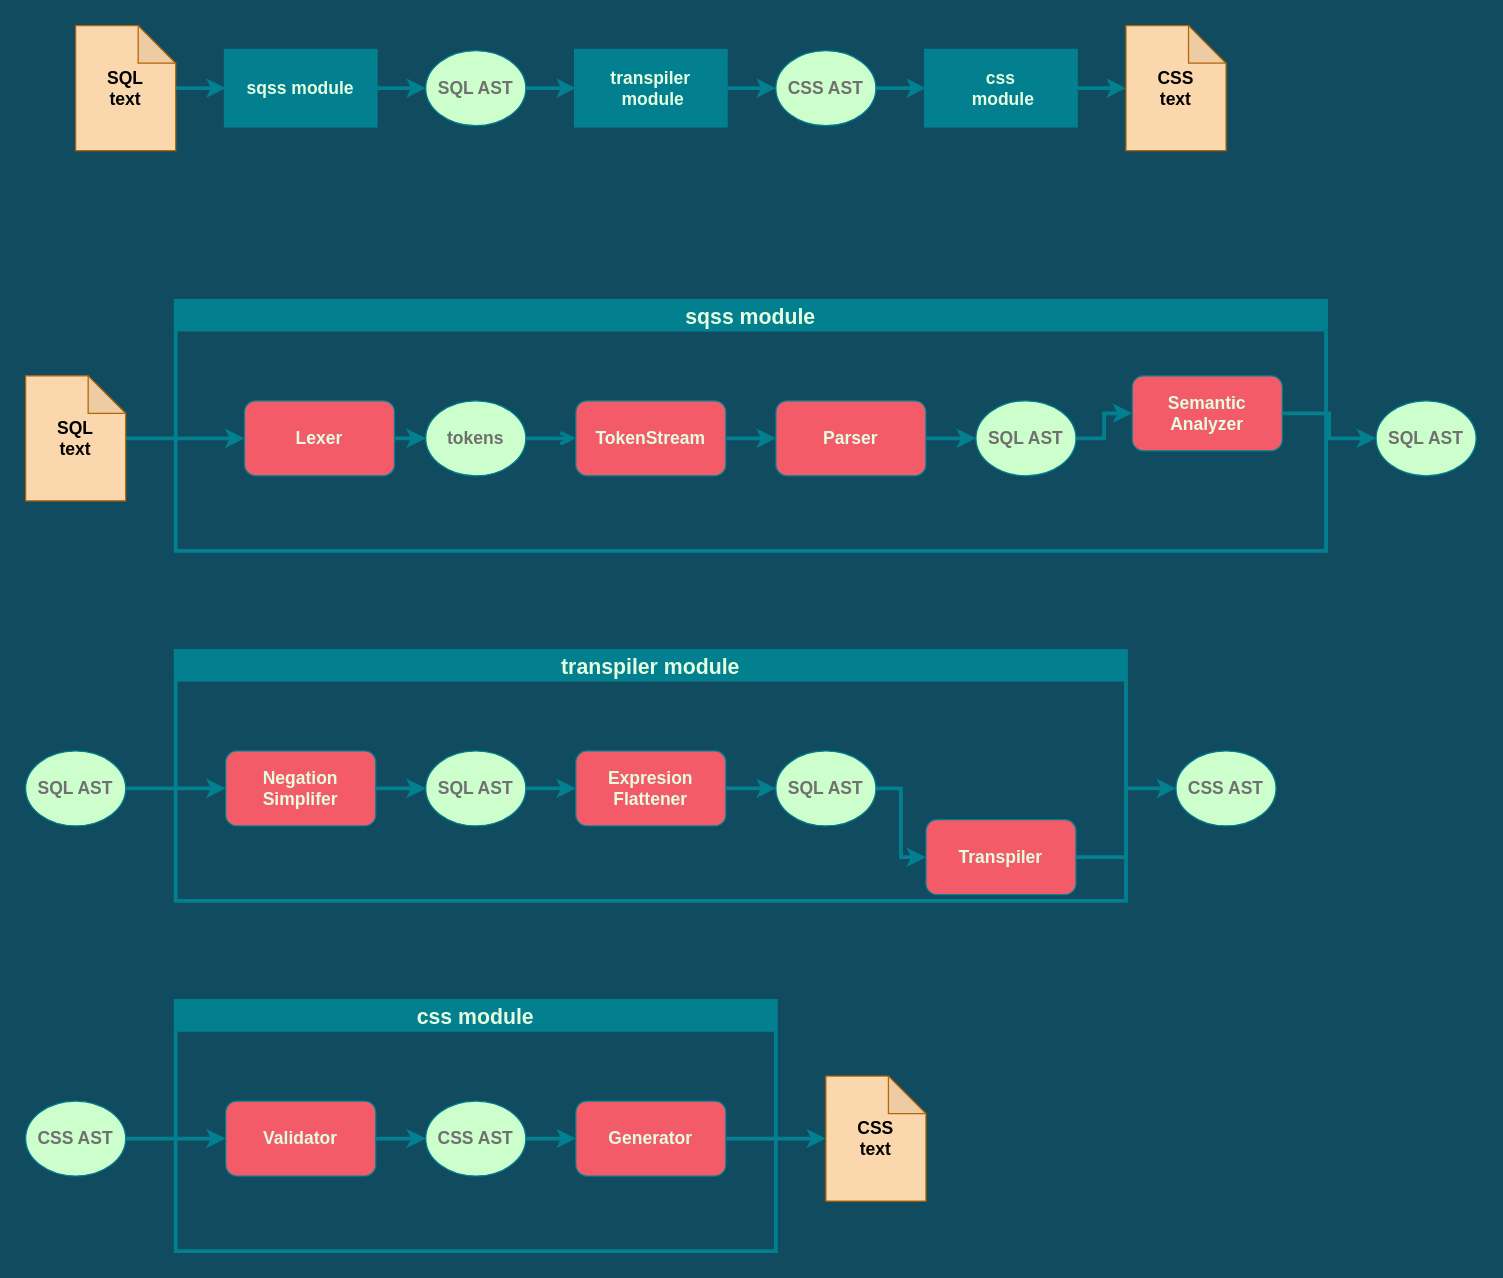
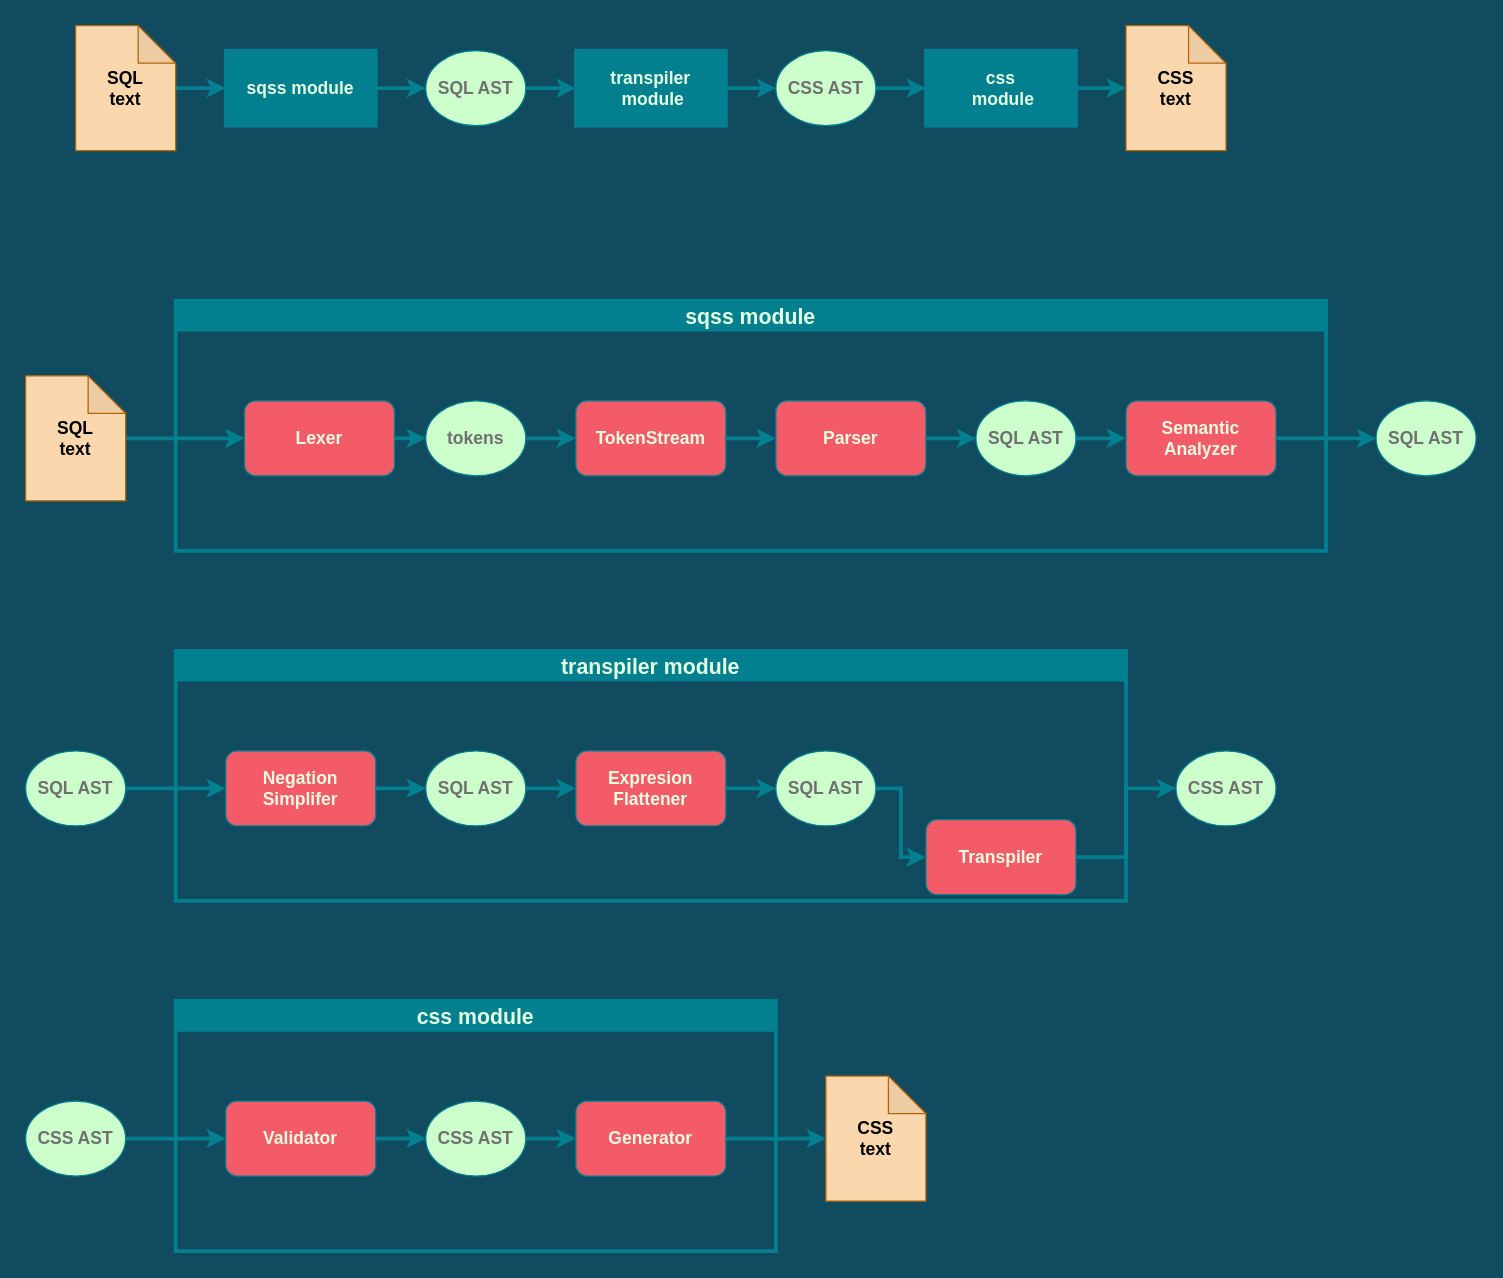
(1207, 413) -> (1201, 438)
(561, 438) -> (560, 438)
